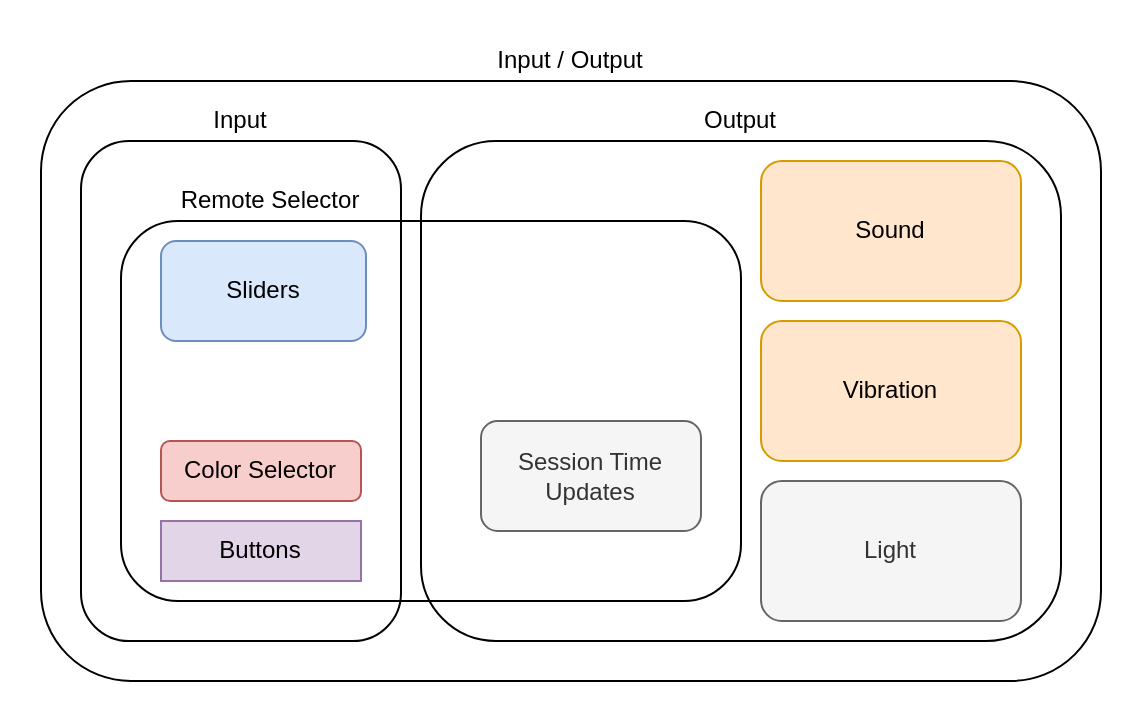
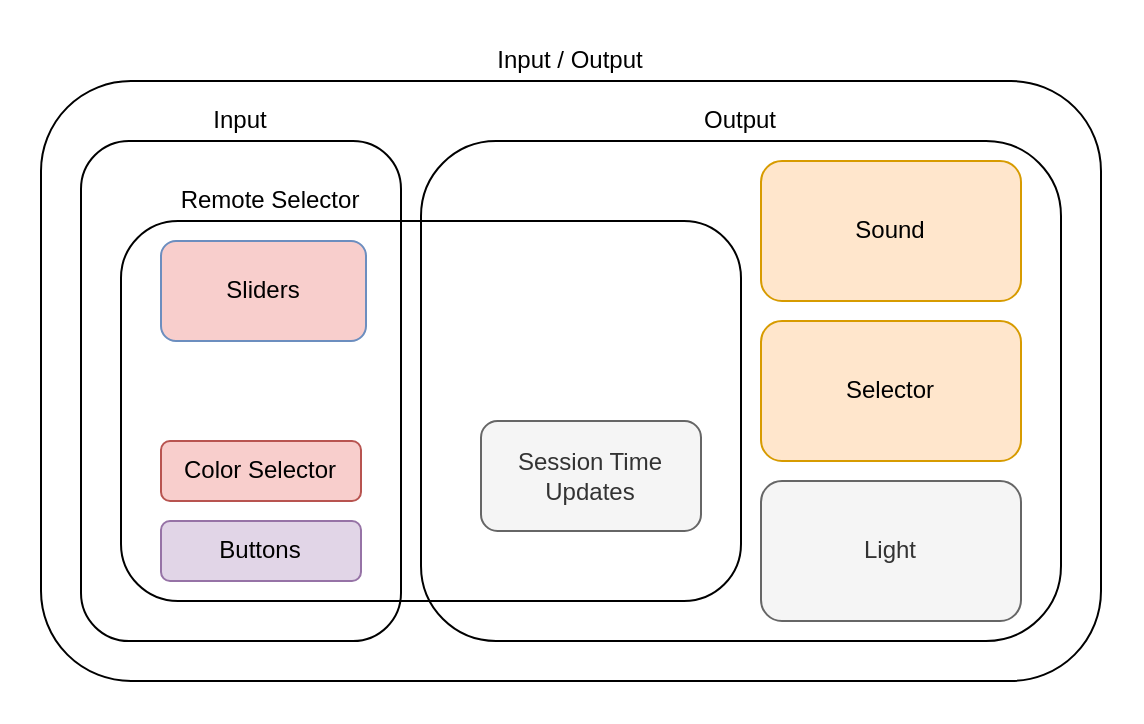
(264, 291) -> (264, 291)
(891, 391) -> (891, 391)
(261, 551) -> (261, 551)
